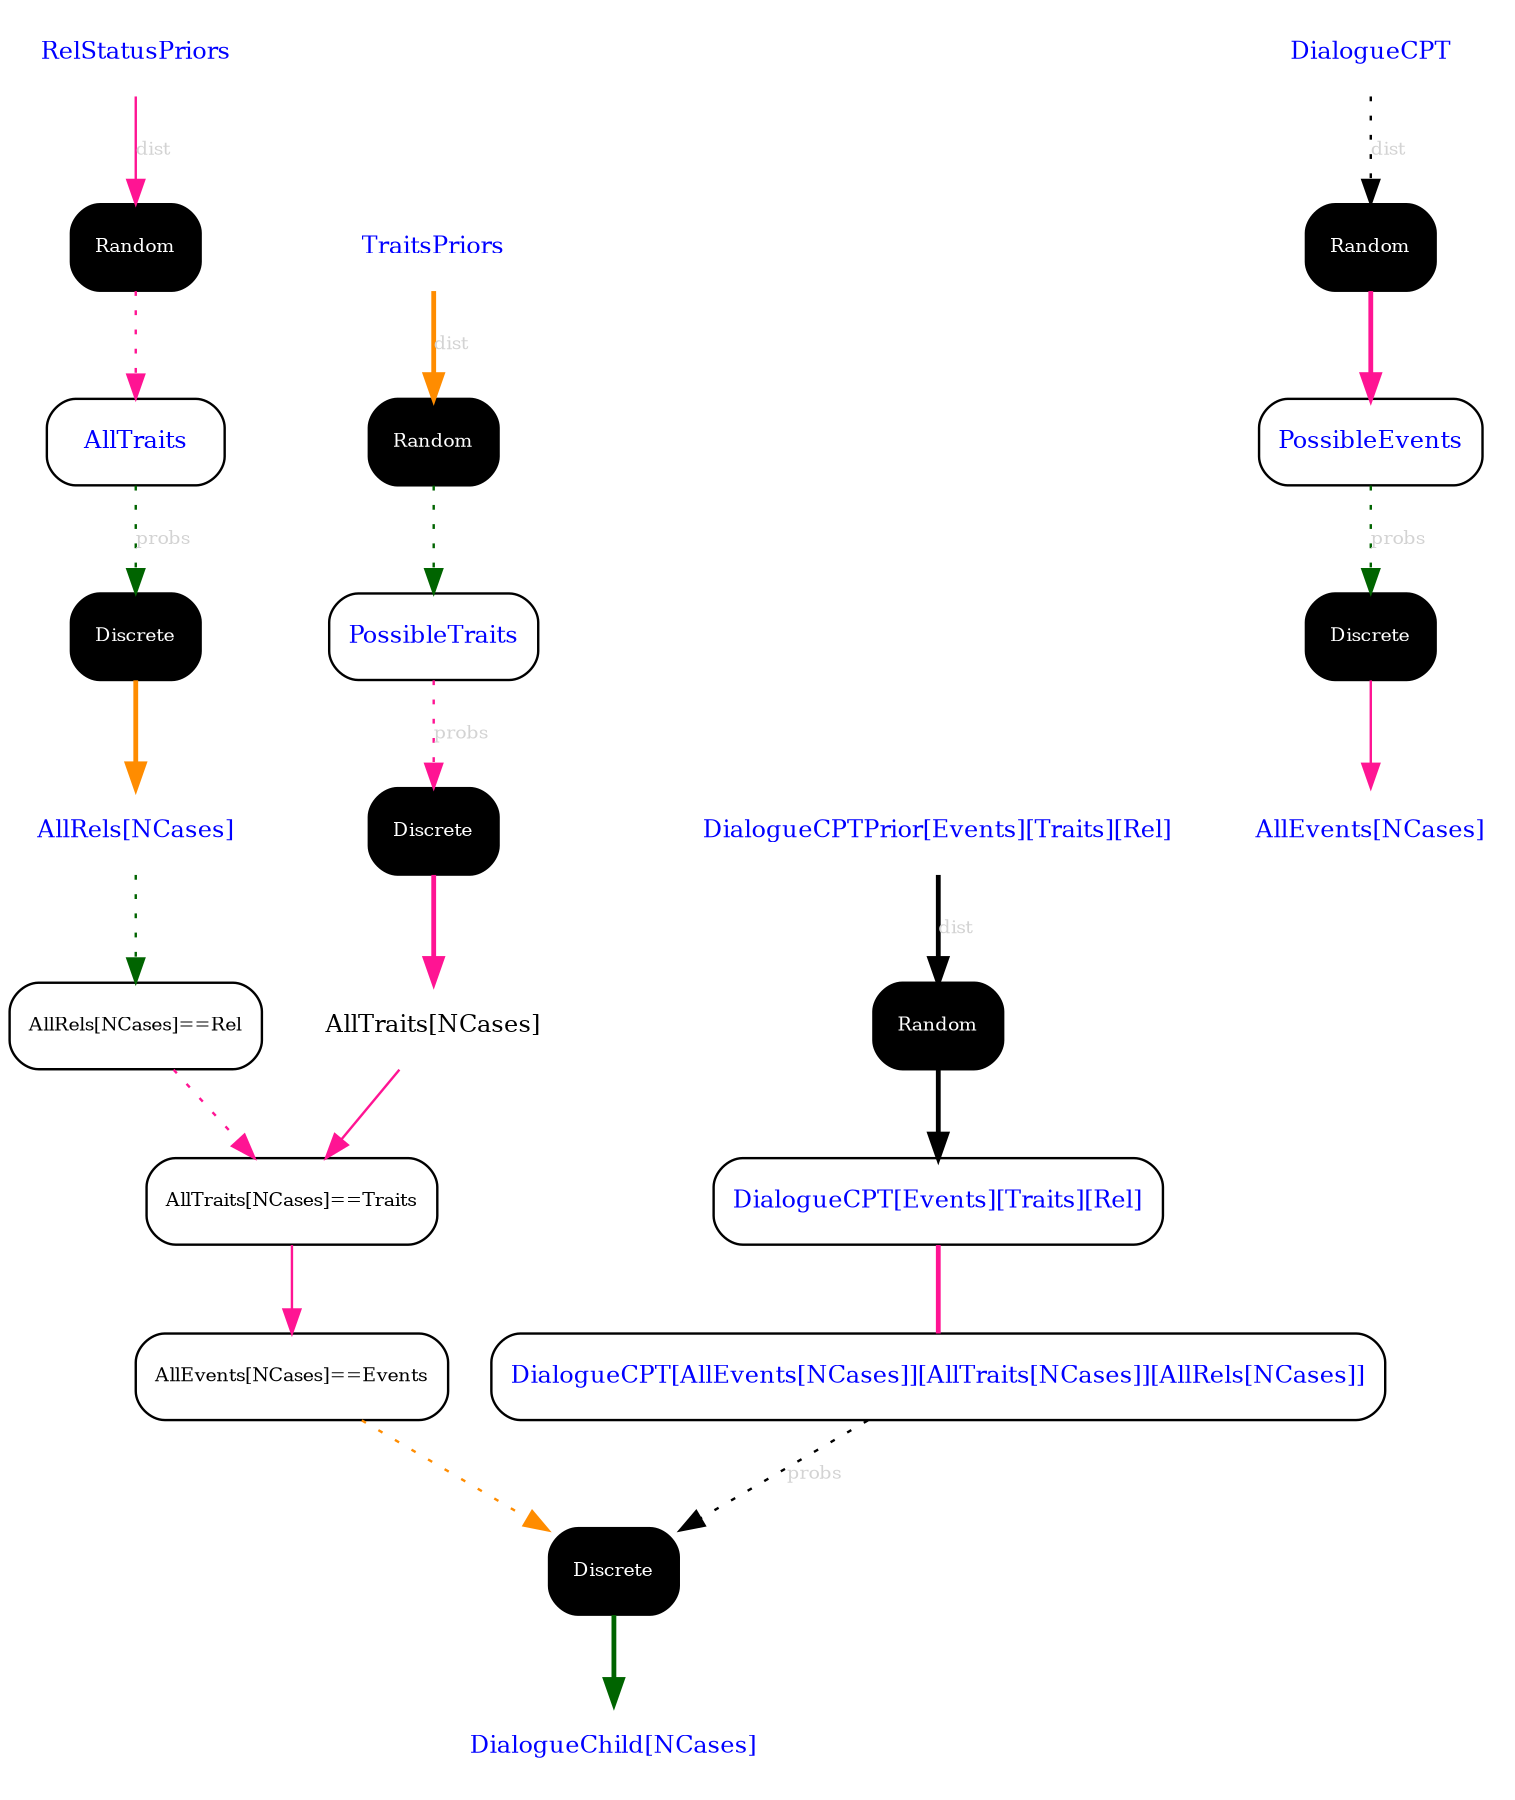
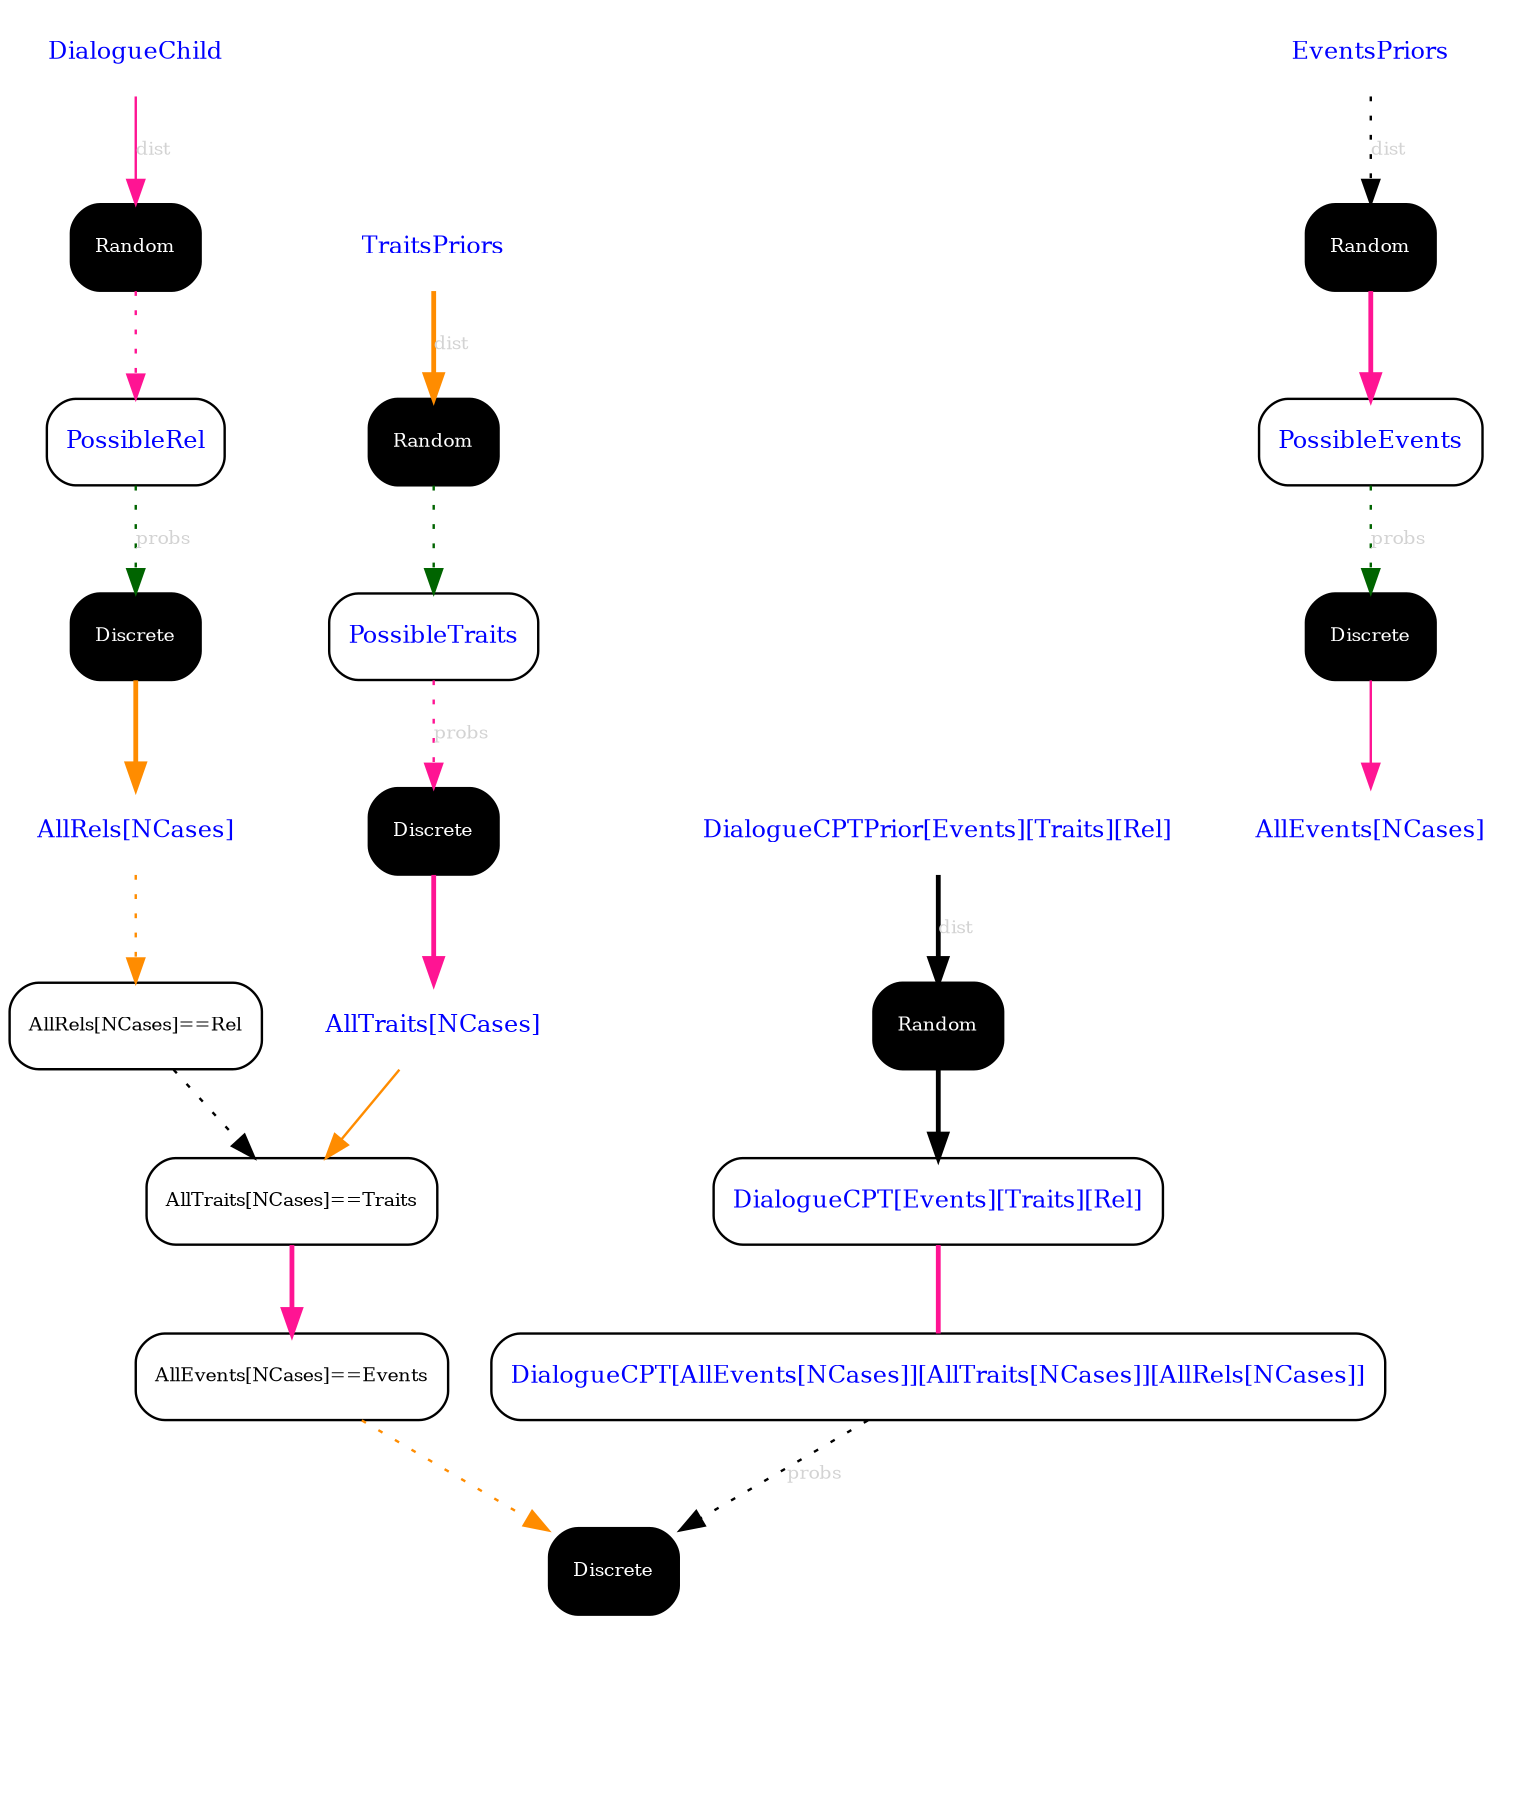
(136, 53) -> (136, 53)
(1371, 53) -> (1371, 53)
(136, 442) -> (136, 442)
(136, 917) -> (136, 917)
(434, 1026) -> (434, 1026)
(206, 1105) -> (206, 1105)
(370, 1105) -> (370, 1105)
(292, 1277) -> (292, 1277)
(614, 1747) -> none
